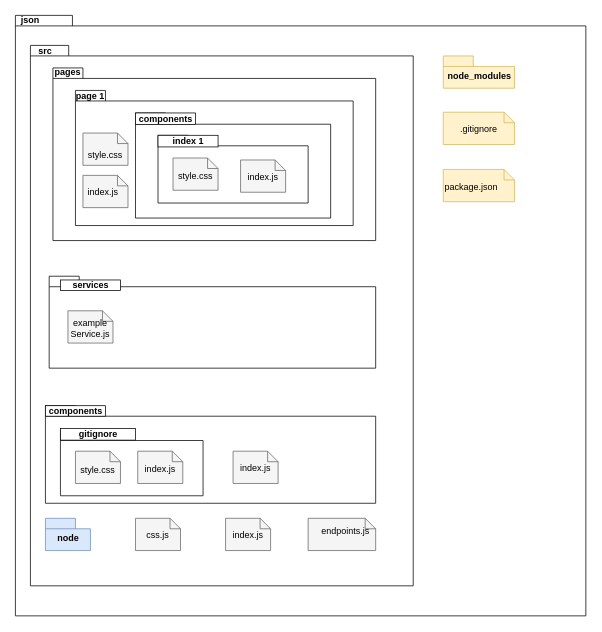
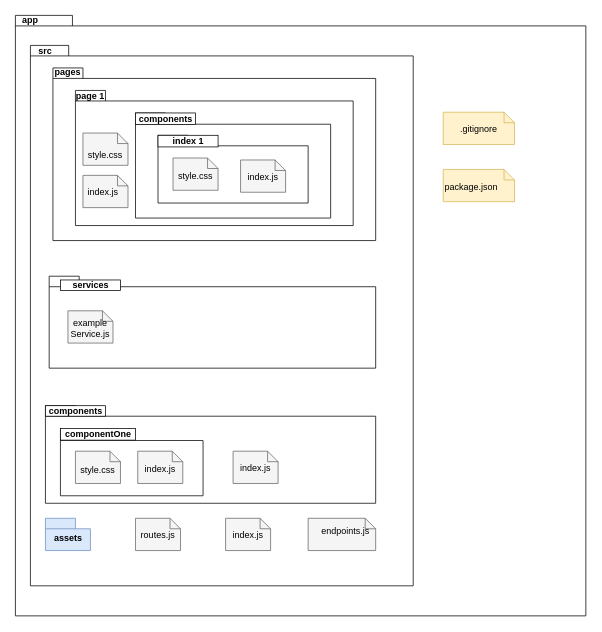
(30, 20) -> (30, 20)
(479, 72) -> none
(98, 434) -> (98, 434)
(158, 534) -> (158, 534)
(68, 538) -> (68, 538)
